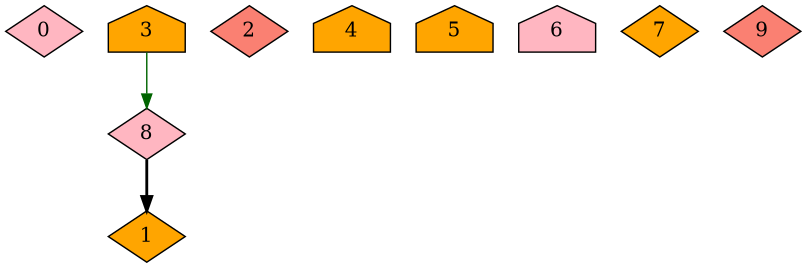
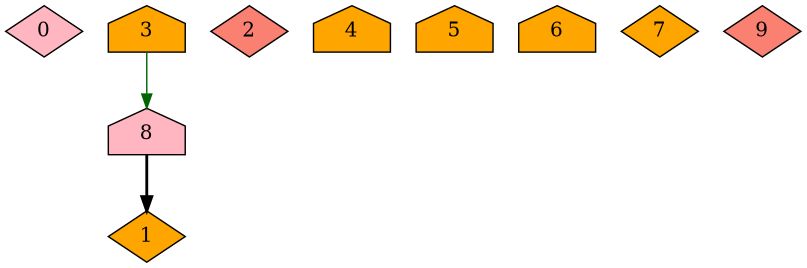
(557, 31) -> (557, 31)
(147, 134) -> (147, 134)
